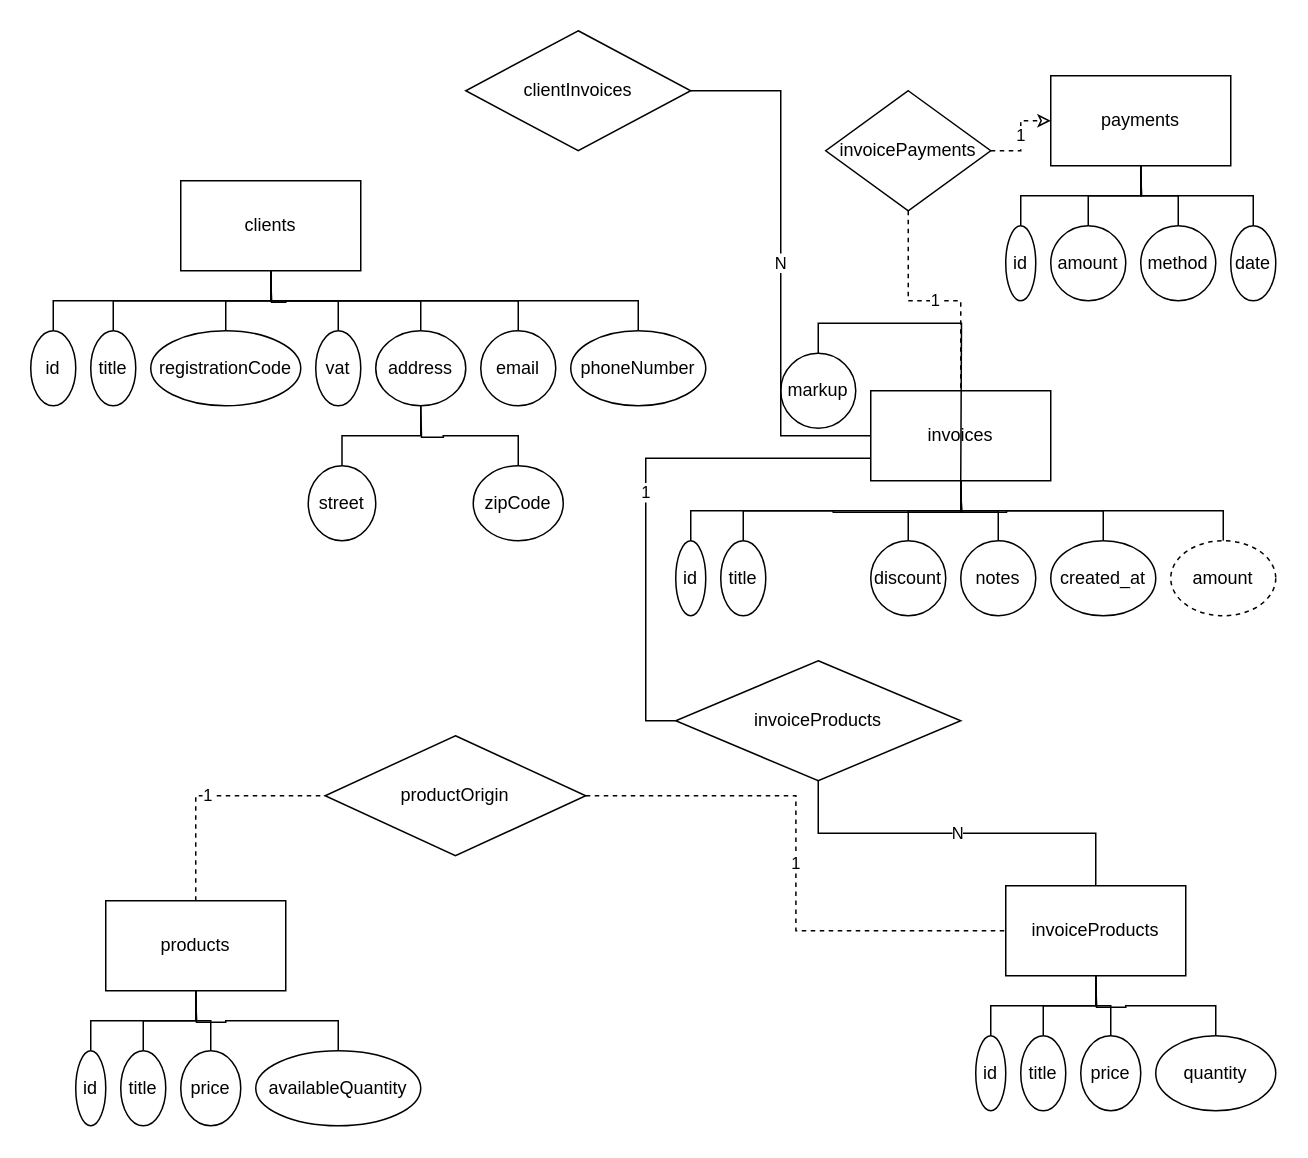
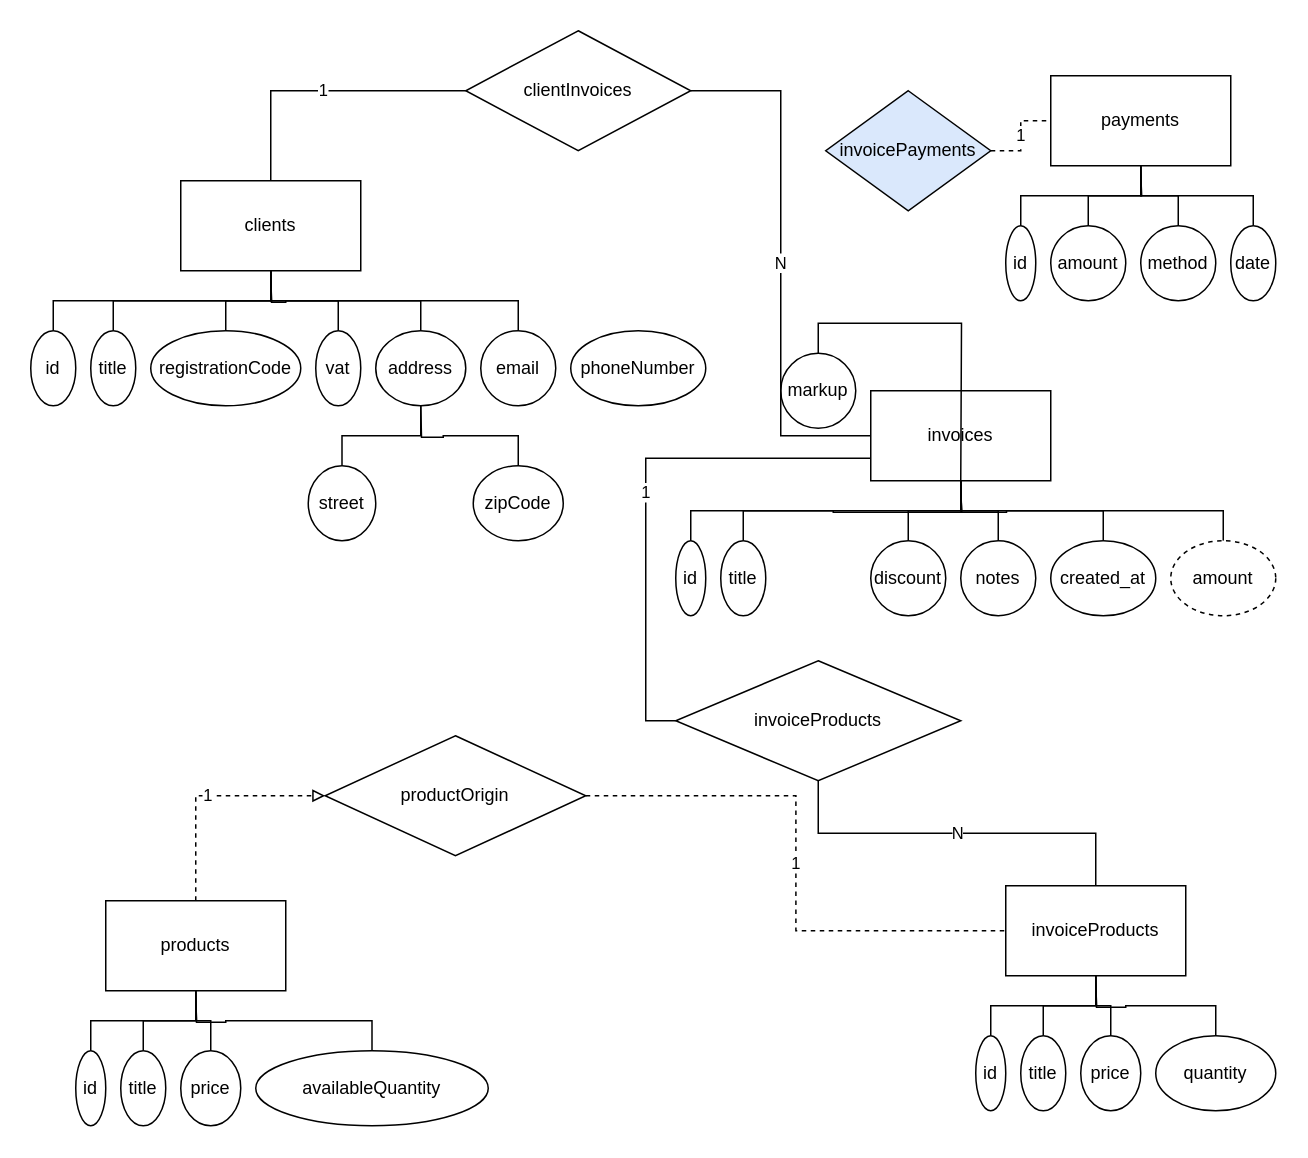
none -> (323, 91)
(1039, 121) -> (1044, 121)
(908, 151) -> (908, 151)
(908, 292) -> none
(594, 301) -> none
(317, 796) -> (311, 796)
(338, 1088) -> (372, 1088)
